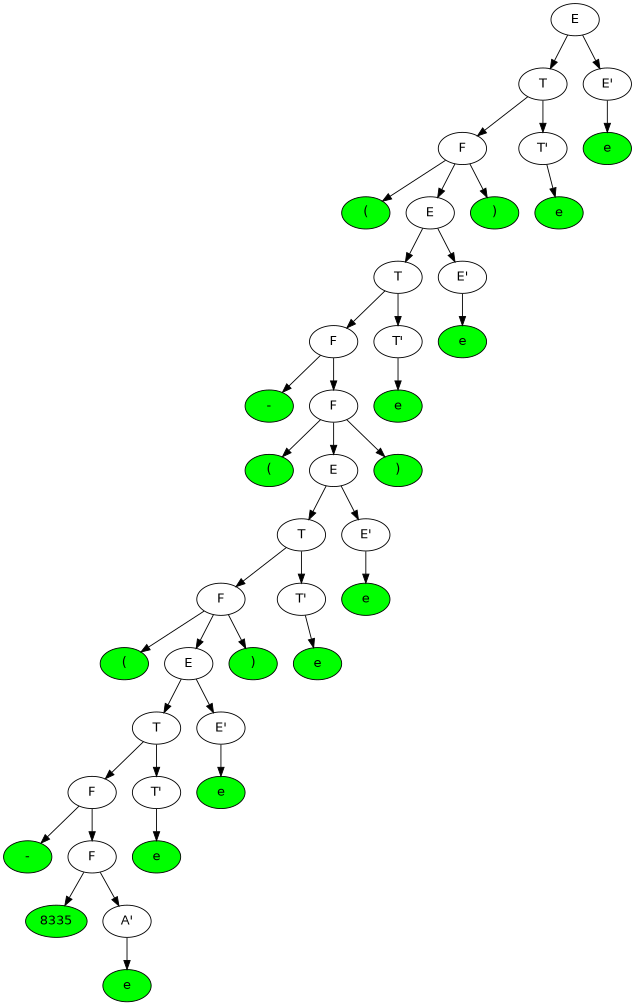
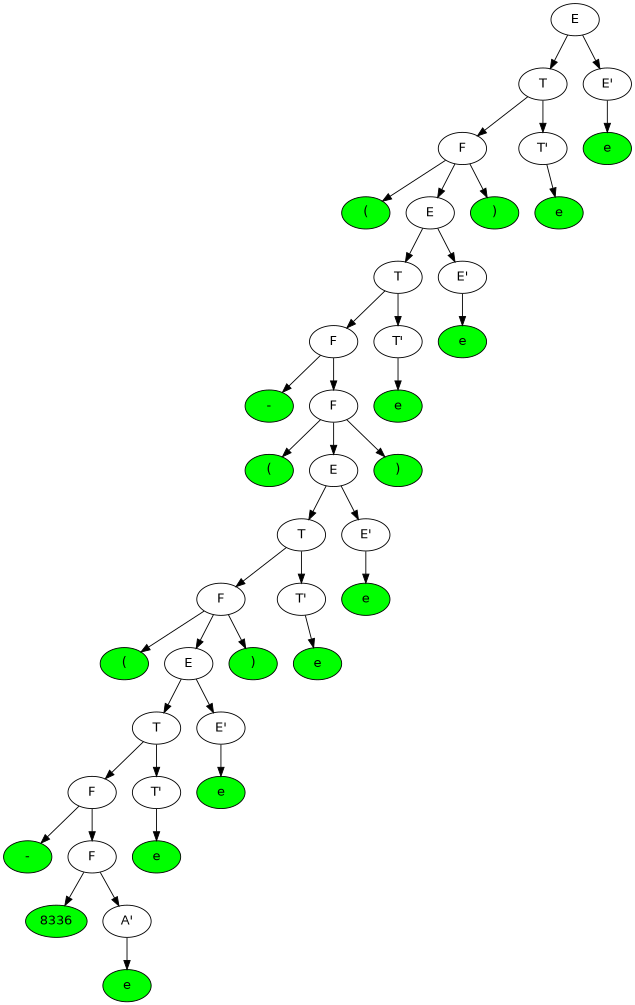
(56, 921) -> (56, 921)
